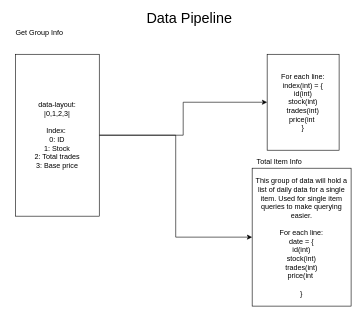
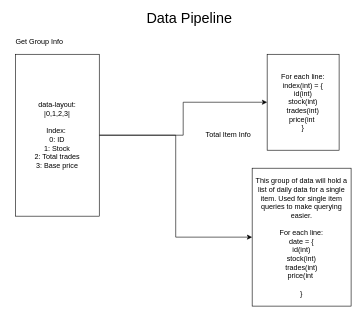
(39, 33) -> (39, 42)
(279, 162) -> (228, 135)
